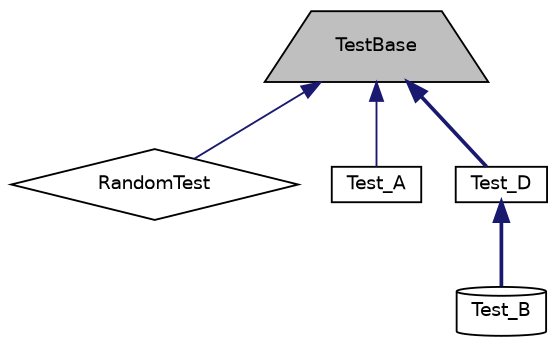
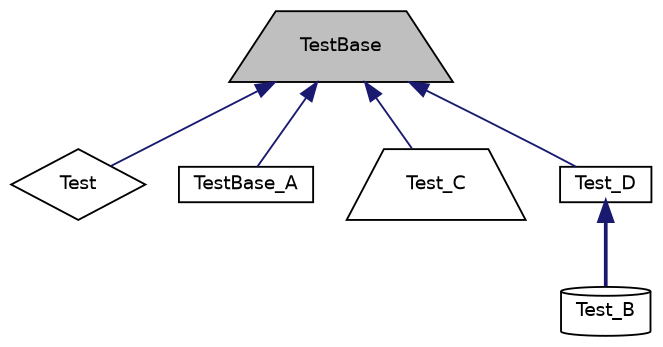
(454, 131) -> (502, 128)
(155, 185) -> (78, 185)
(377, 185) -> (246, 185)
none -> (436, 185)
